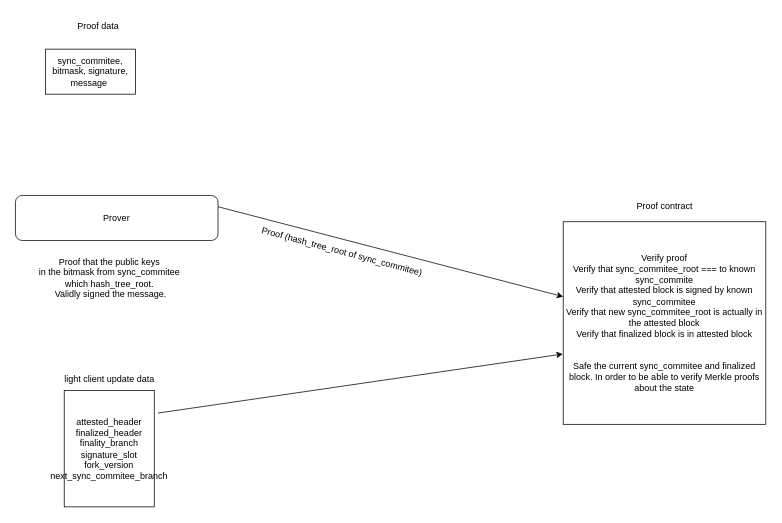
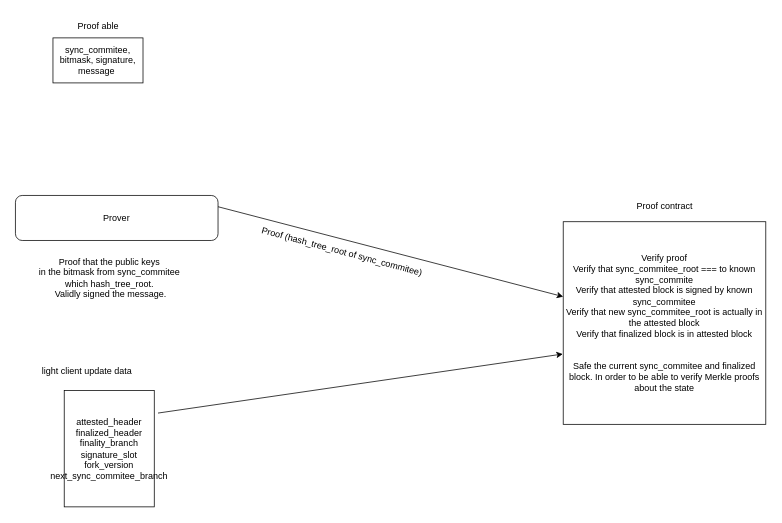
(98, 27) -> (98, 27)
(90, 72) -> (98, 60)
(109, 379) -> (87, 372)
